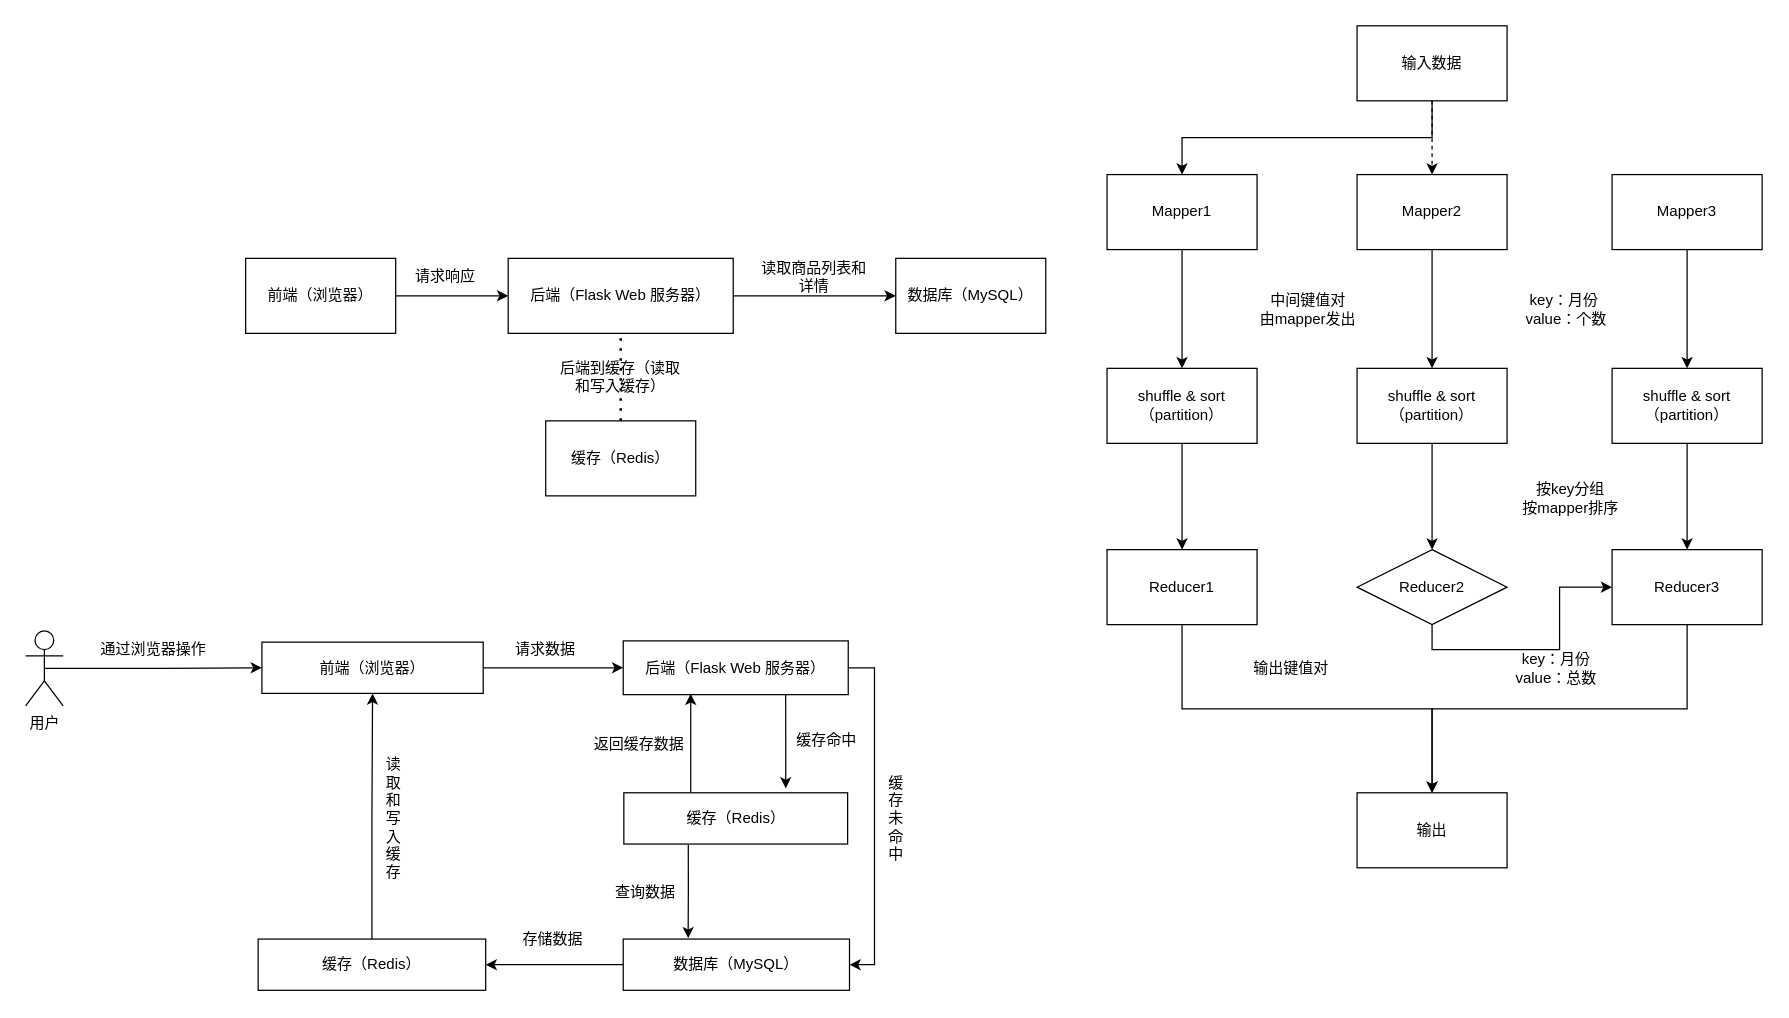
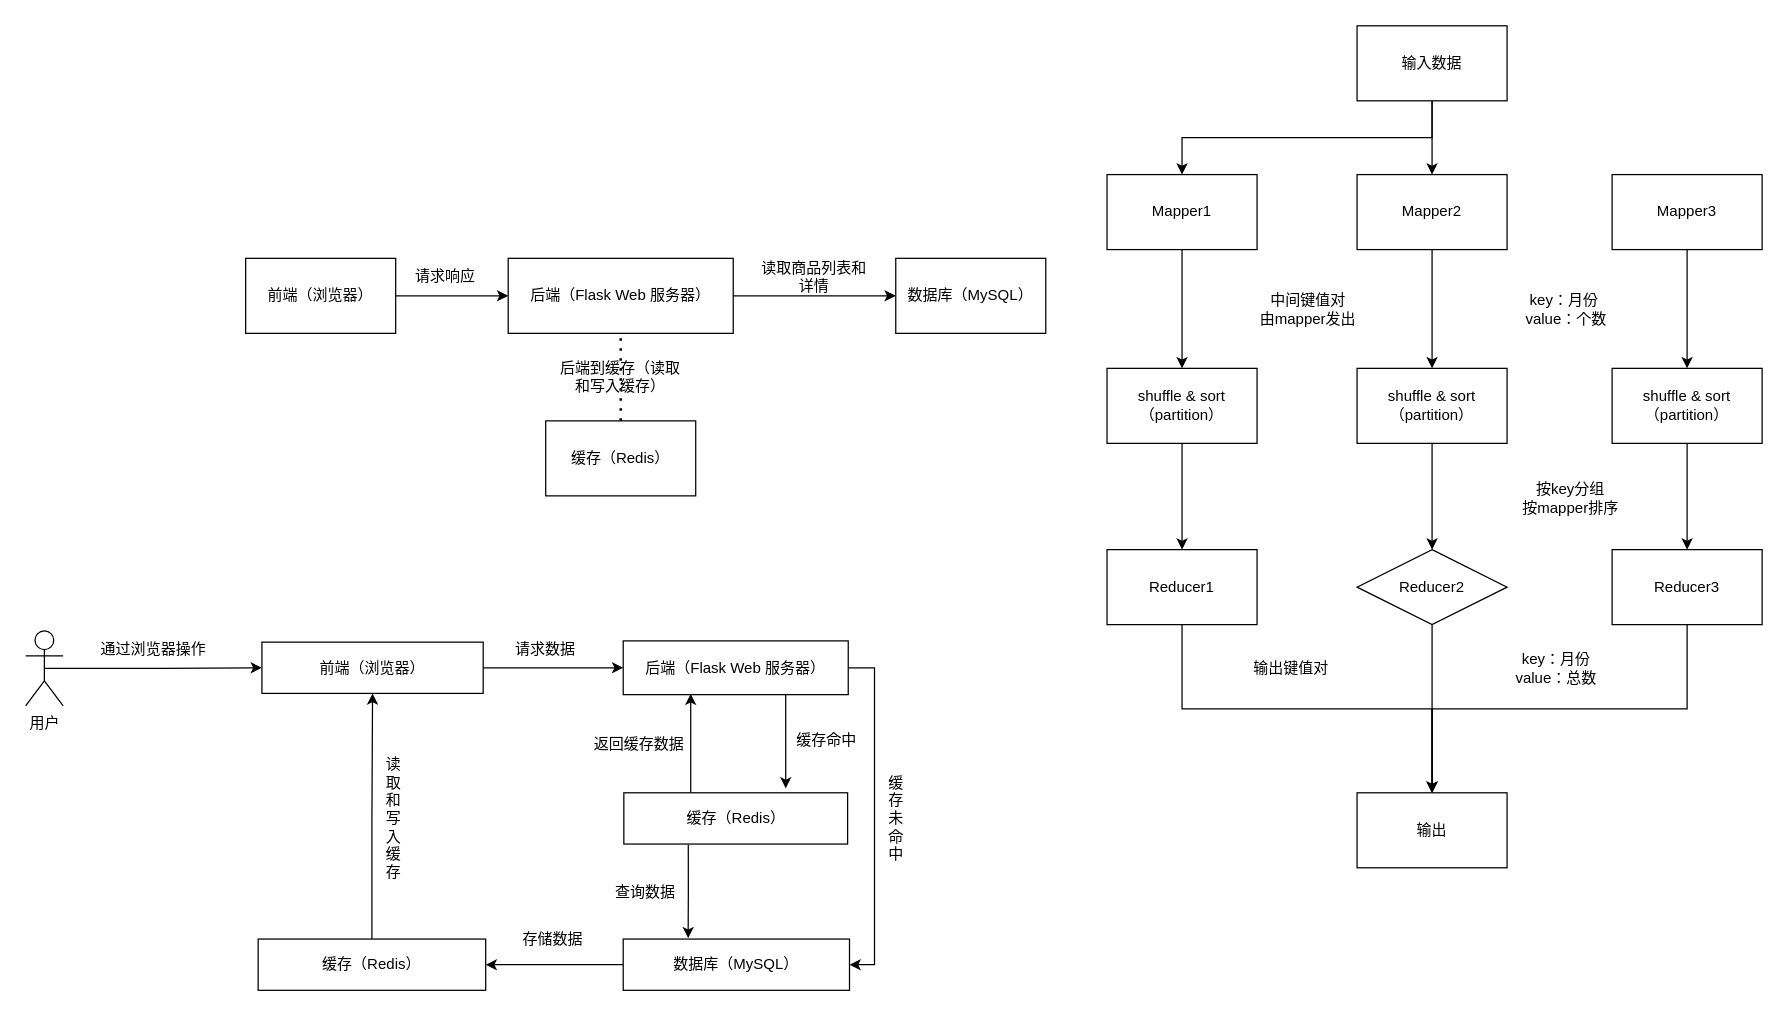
(1432, 153) -> (1432, 153)
(1547, 649) -> (1432, 676)
